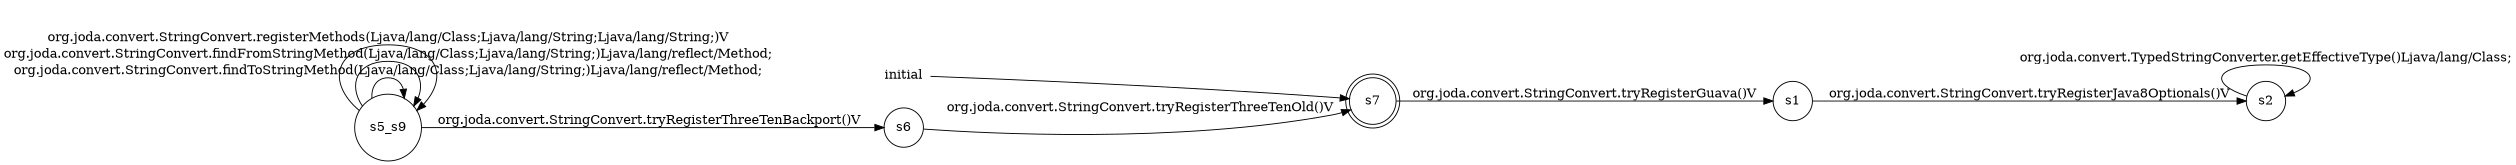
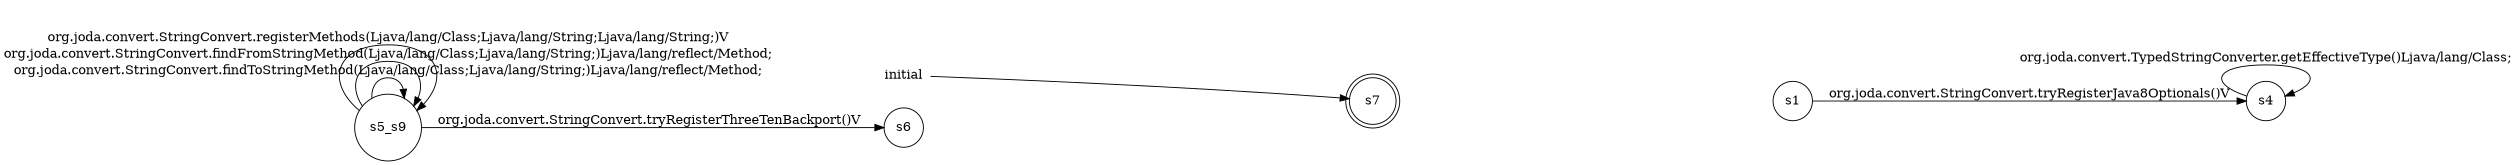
(1580, 101) -> none
(2266, 101) -> (2266, 101)
(1133, 134) -> none
